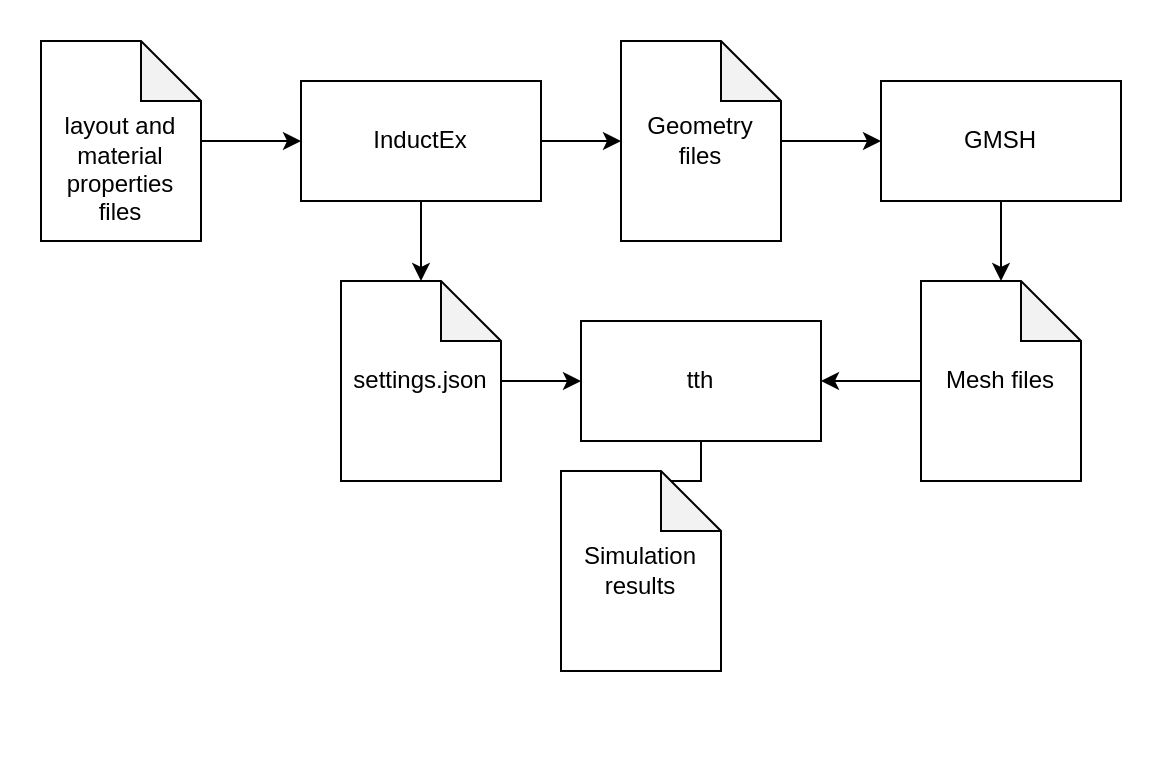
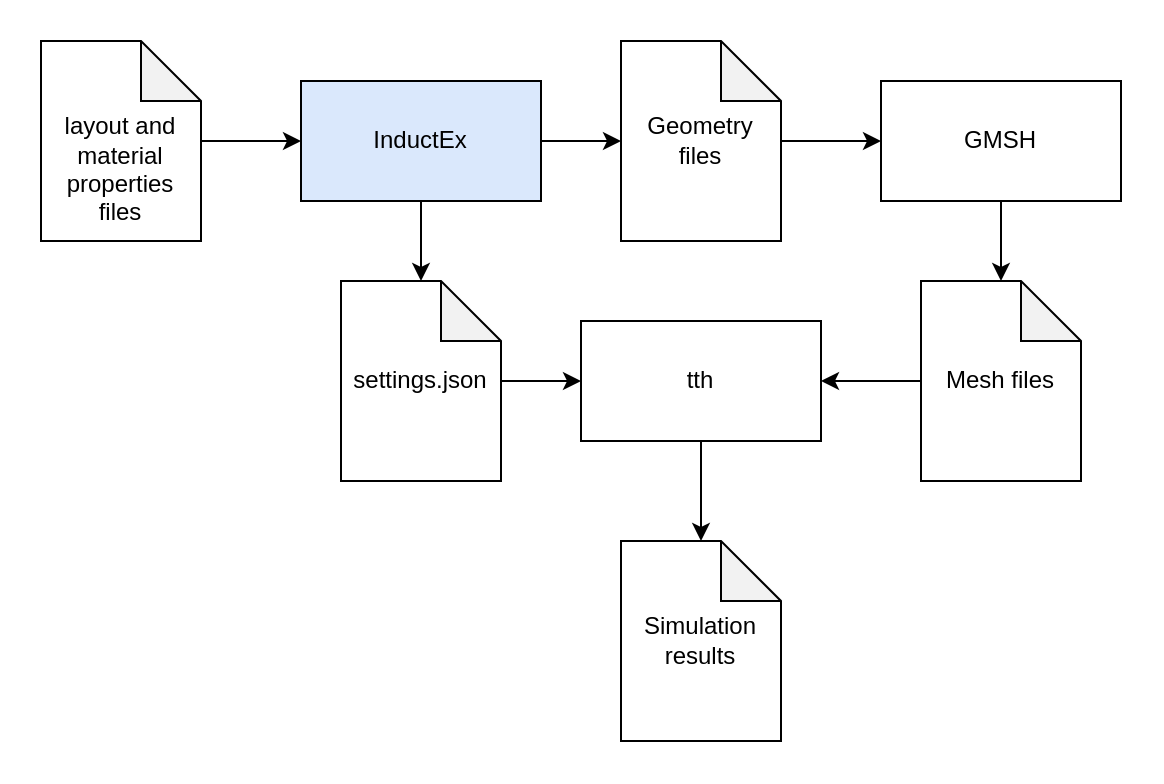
(421, 141) -> (421, 141)
(641, 571) -> (701, 641)
